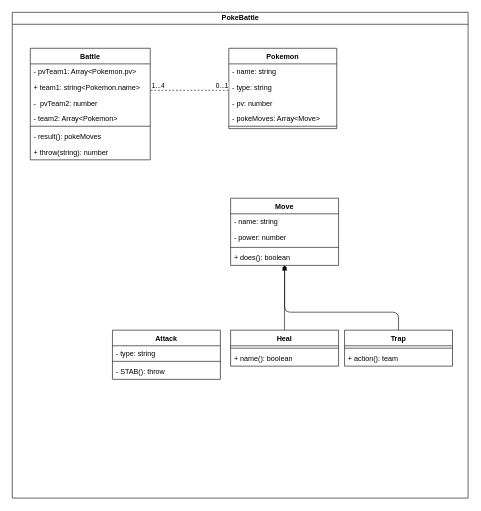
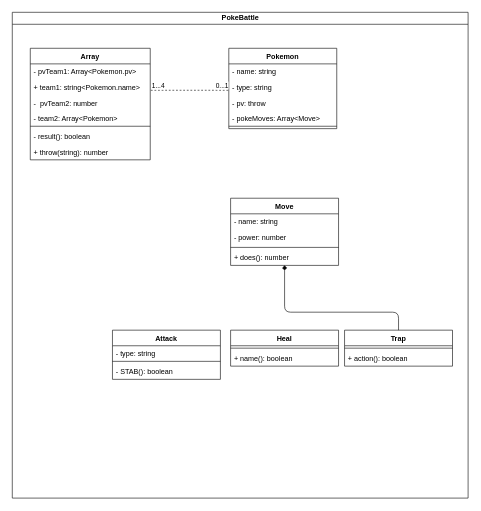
(90, 56) -> (90, 56)
(254, 103) -> (252, 103)
(72, 137) -> (67, 137)
(265, 258) -> (263, 258)
(285, 321) -> none
(377, 359) -> (382, 359)
(143, 372) -> (146, 372)
